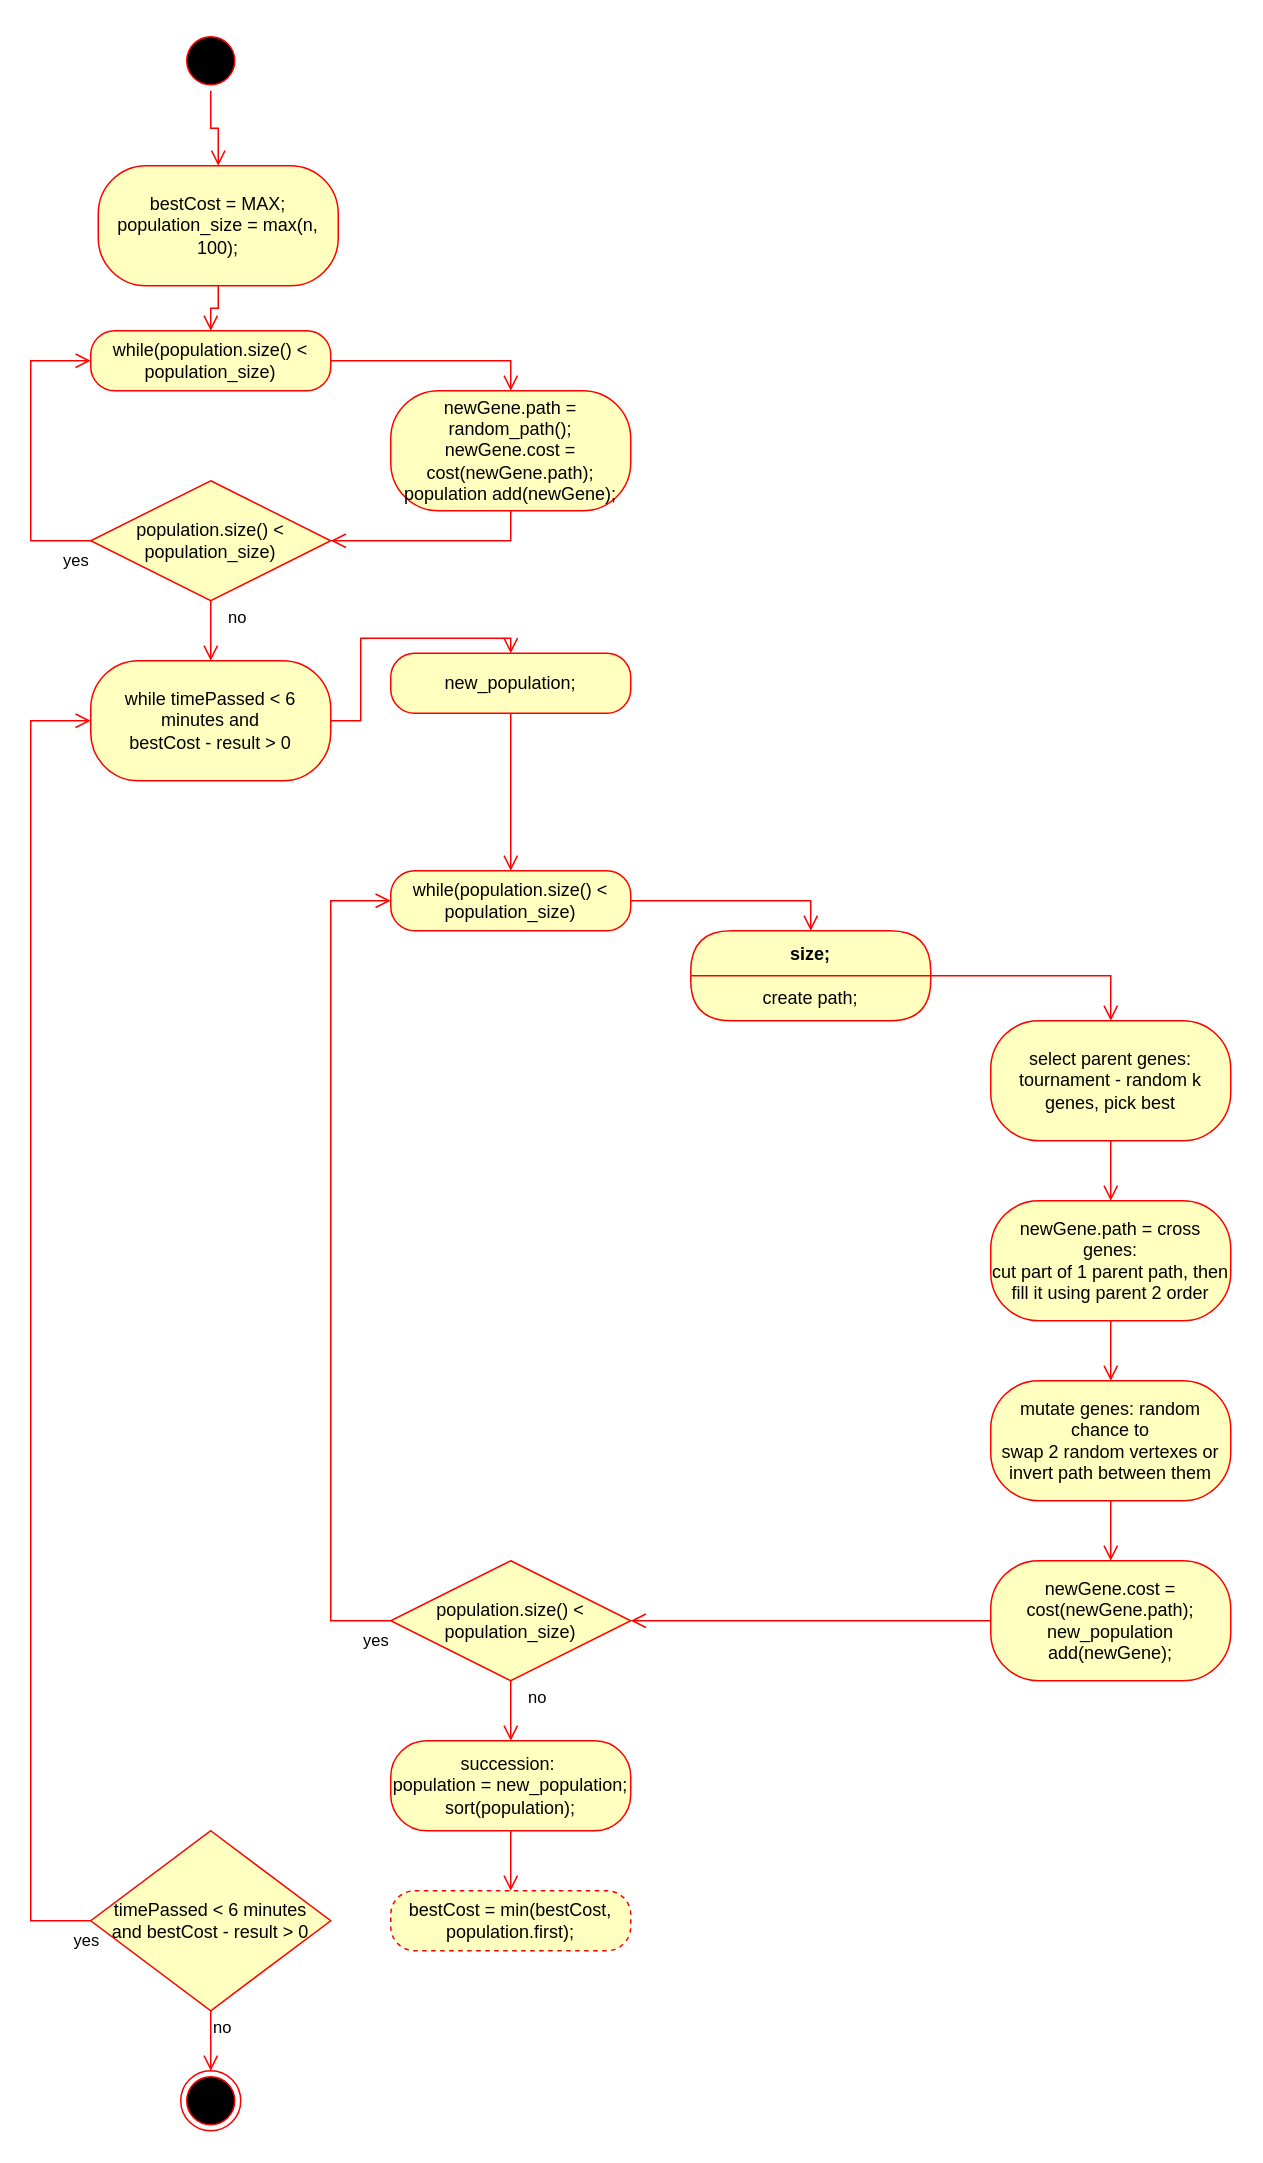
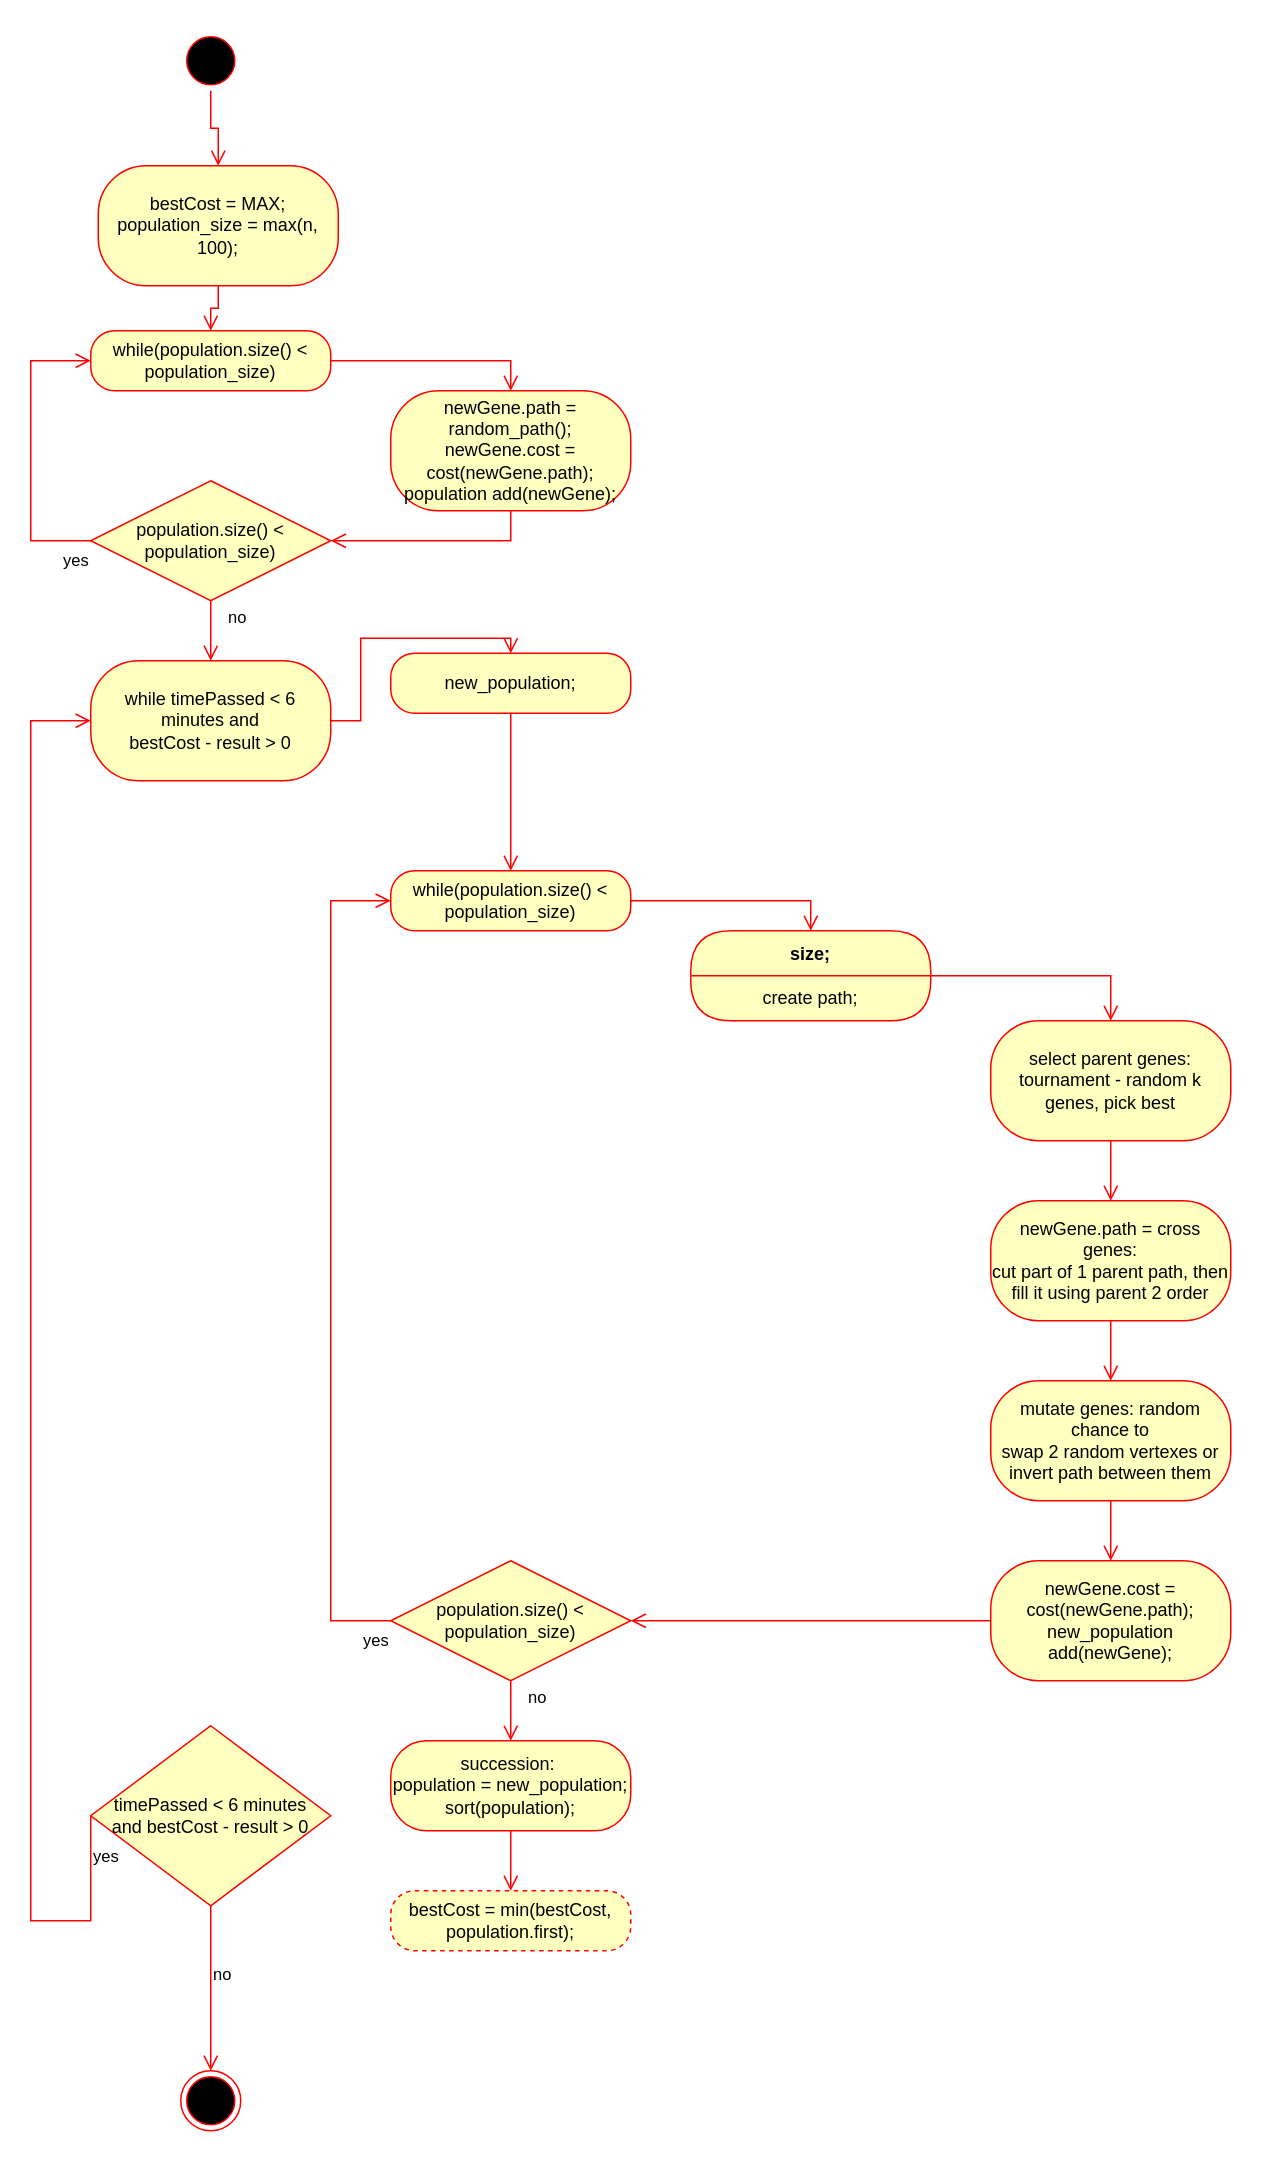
(211, 1921) -> (211, 1816)
